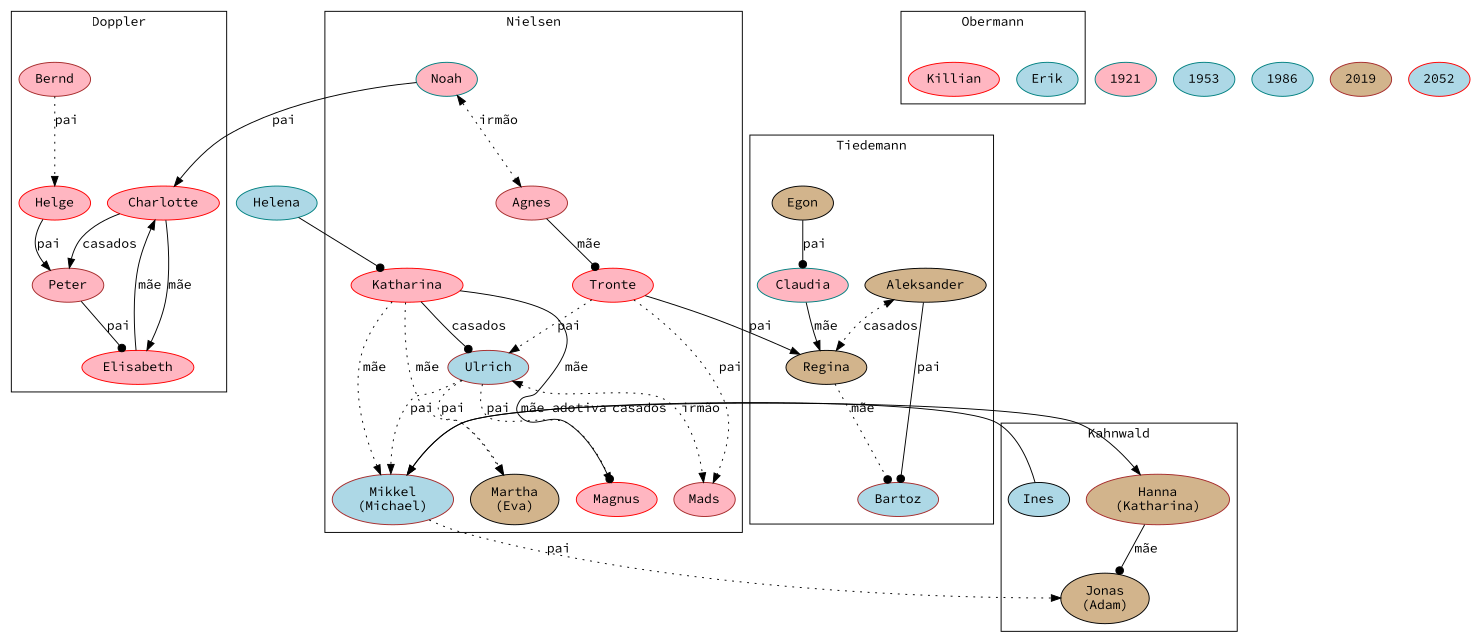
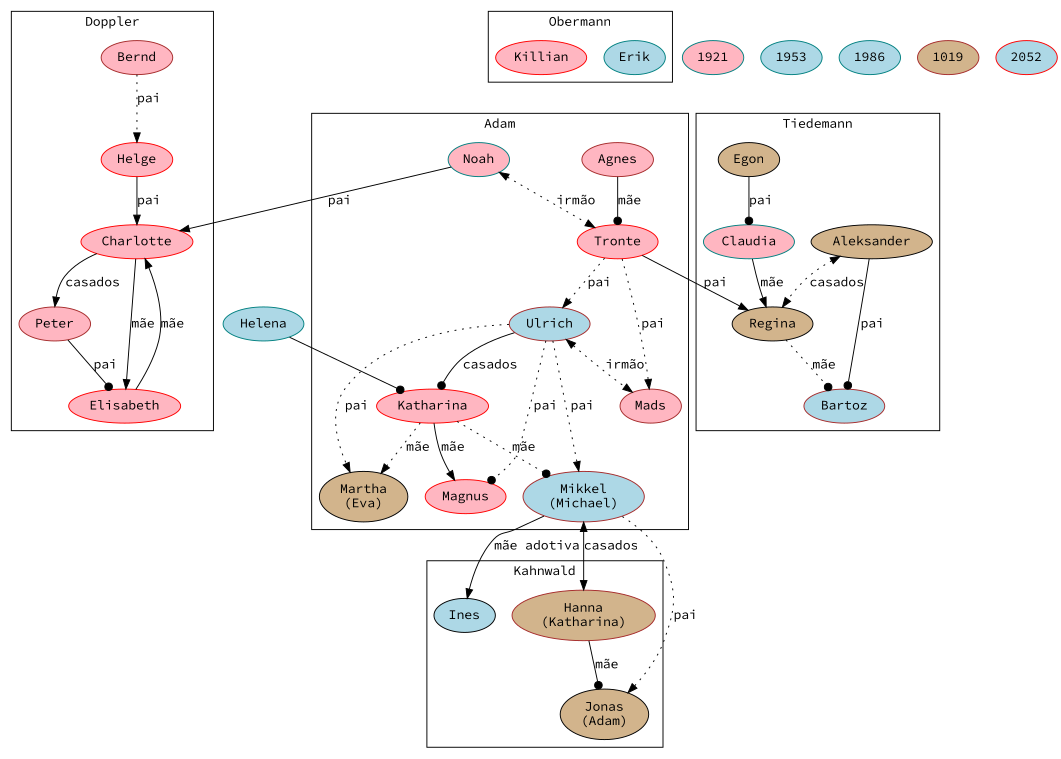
(534, 22) -> (500, 124)
(1361, 79) -> (948, 58)
(489, 141) -> (547, 200)
(35, 242) -> (137, 196)
(443, 325) -> (474, 350)
(358, 381) -> (500, 447)
(732, 403) -> (494, 539)
